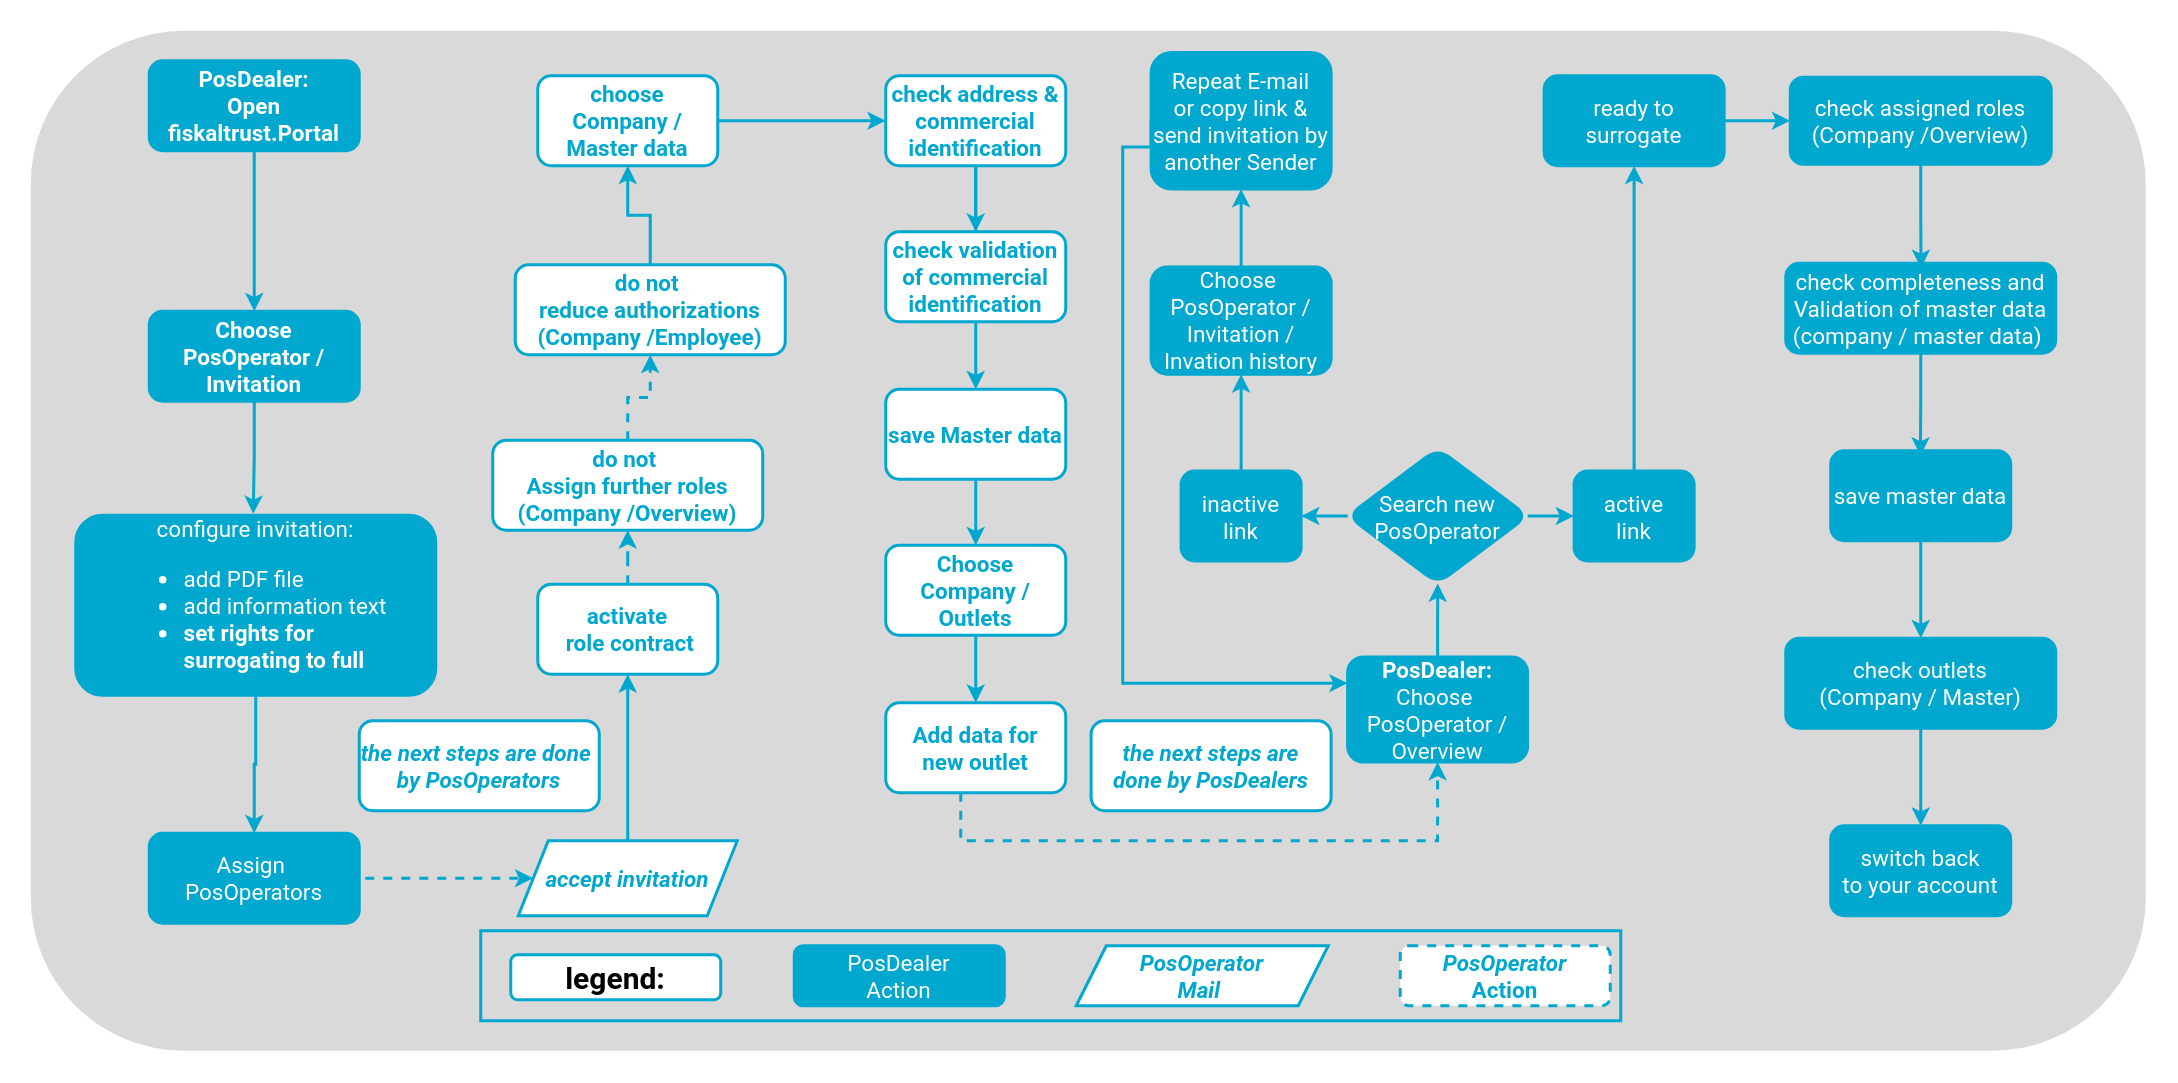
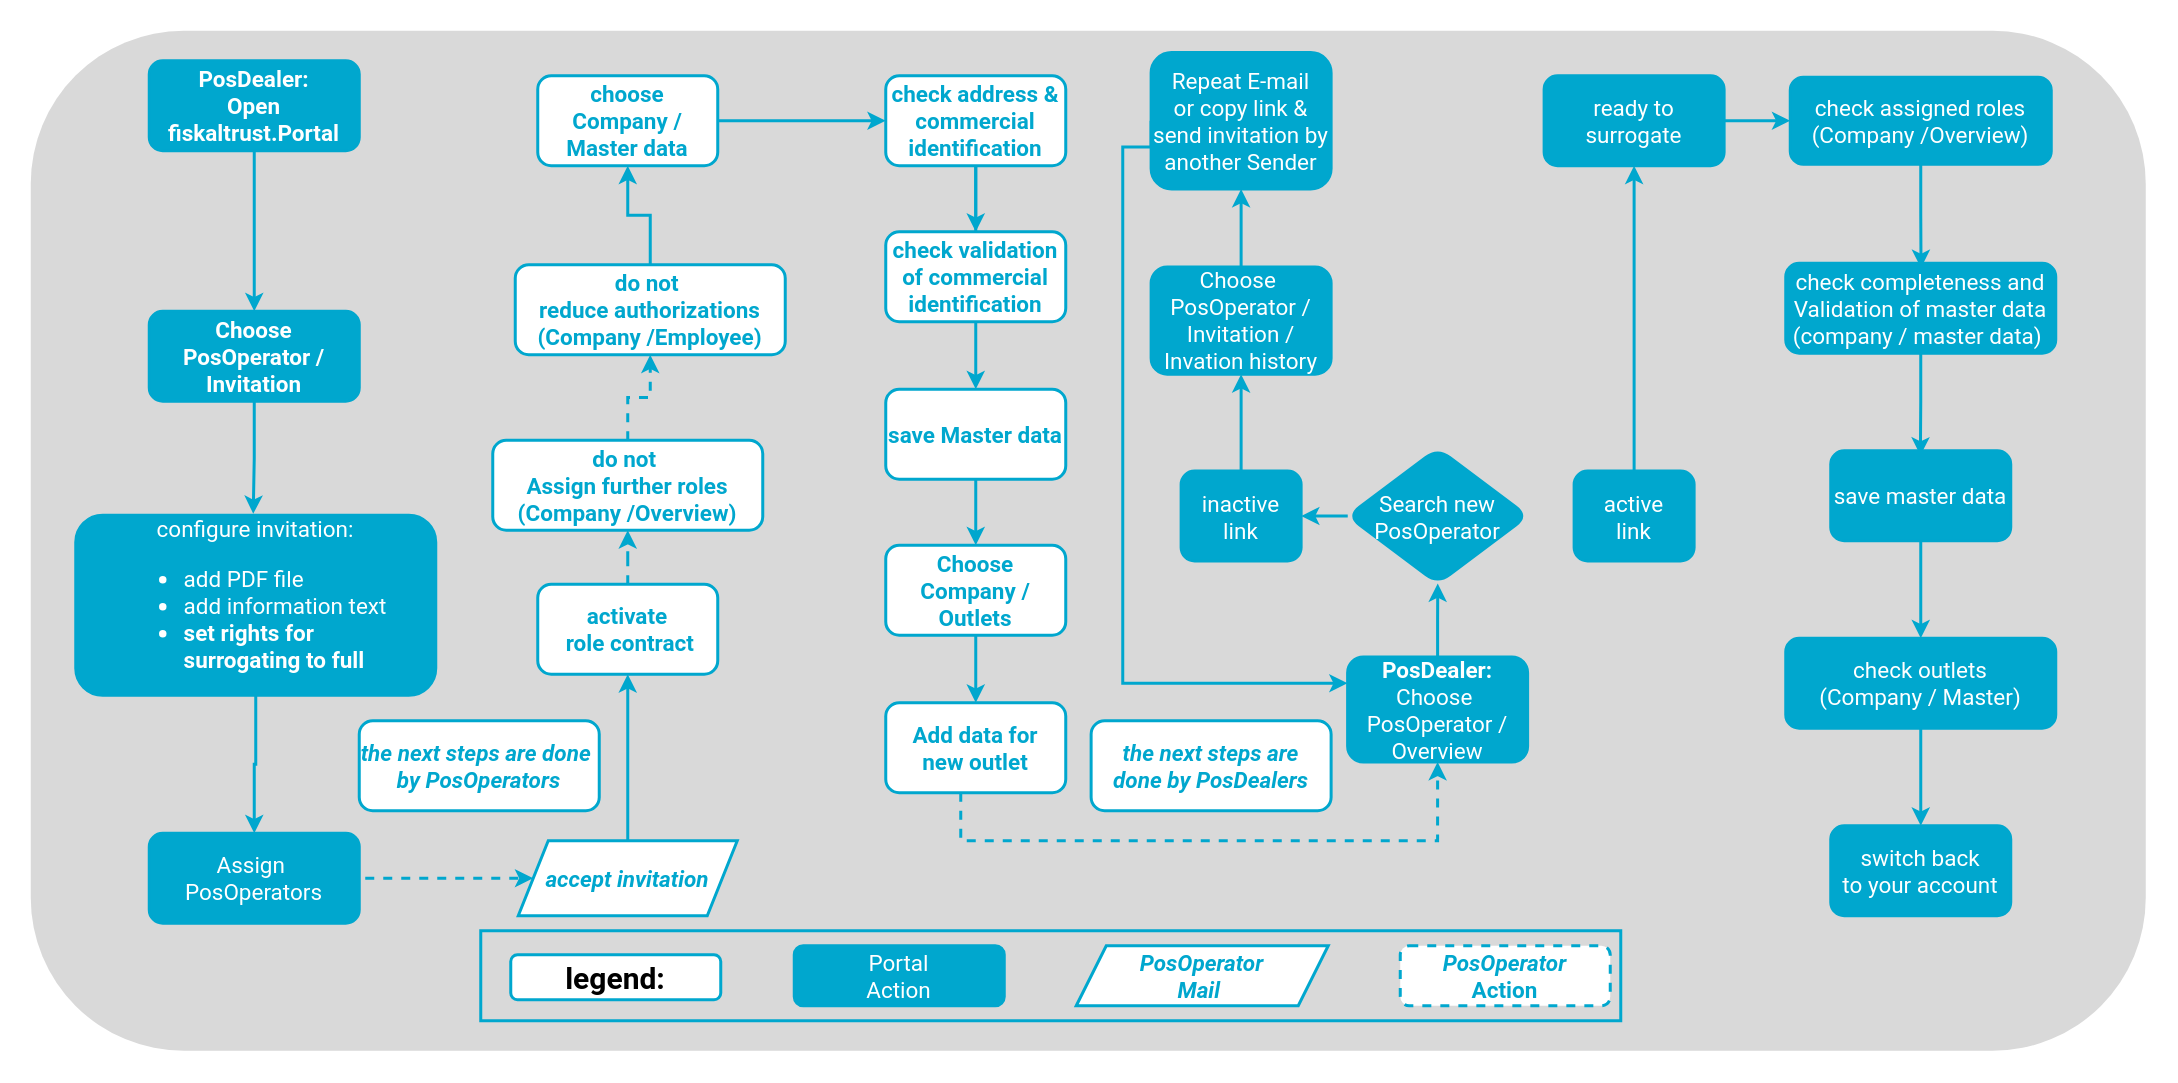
(1558, 516) -> none
(899, 976) -> (899, 976)
